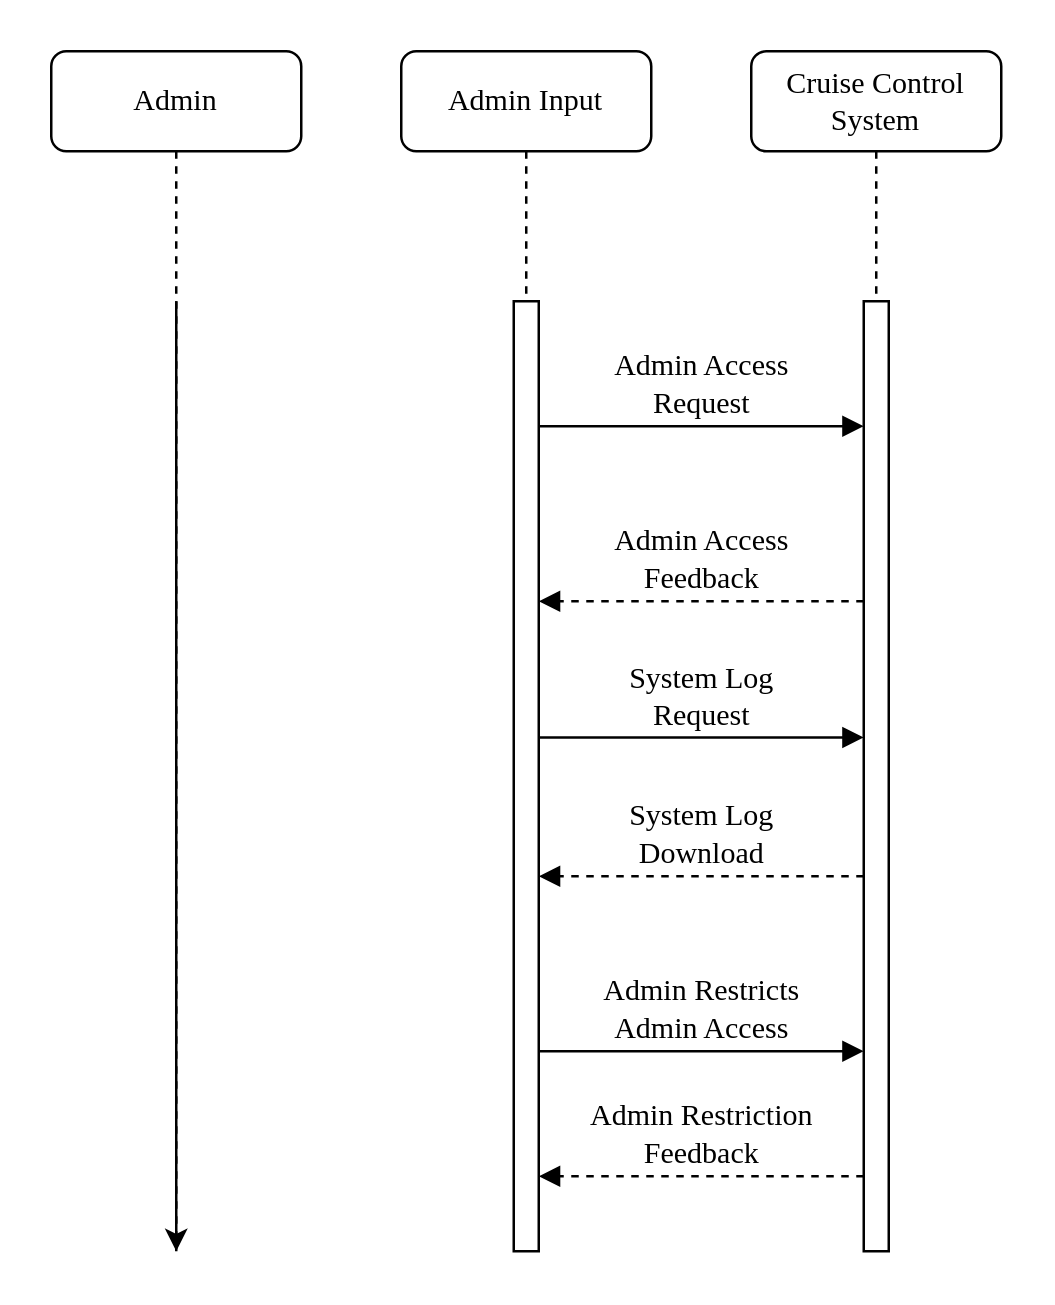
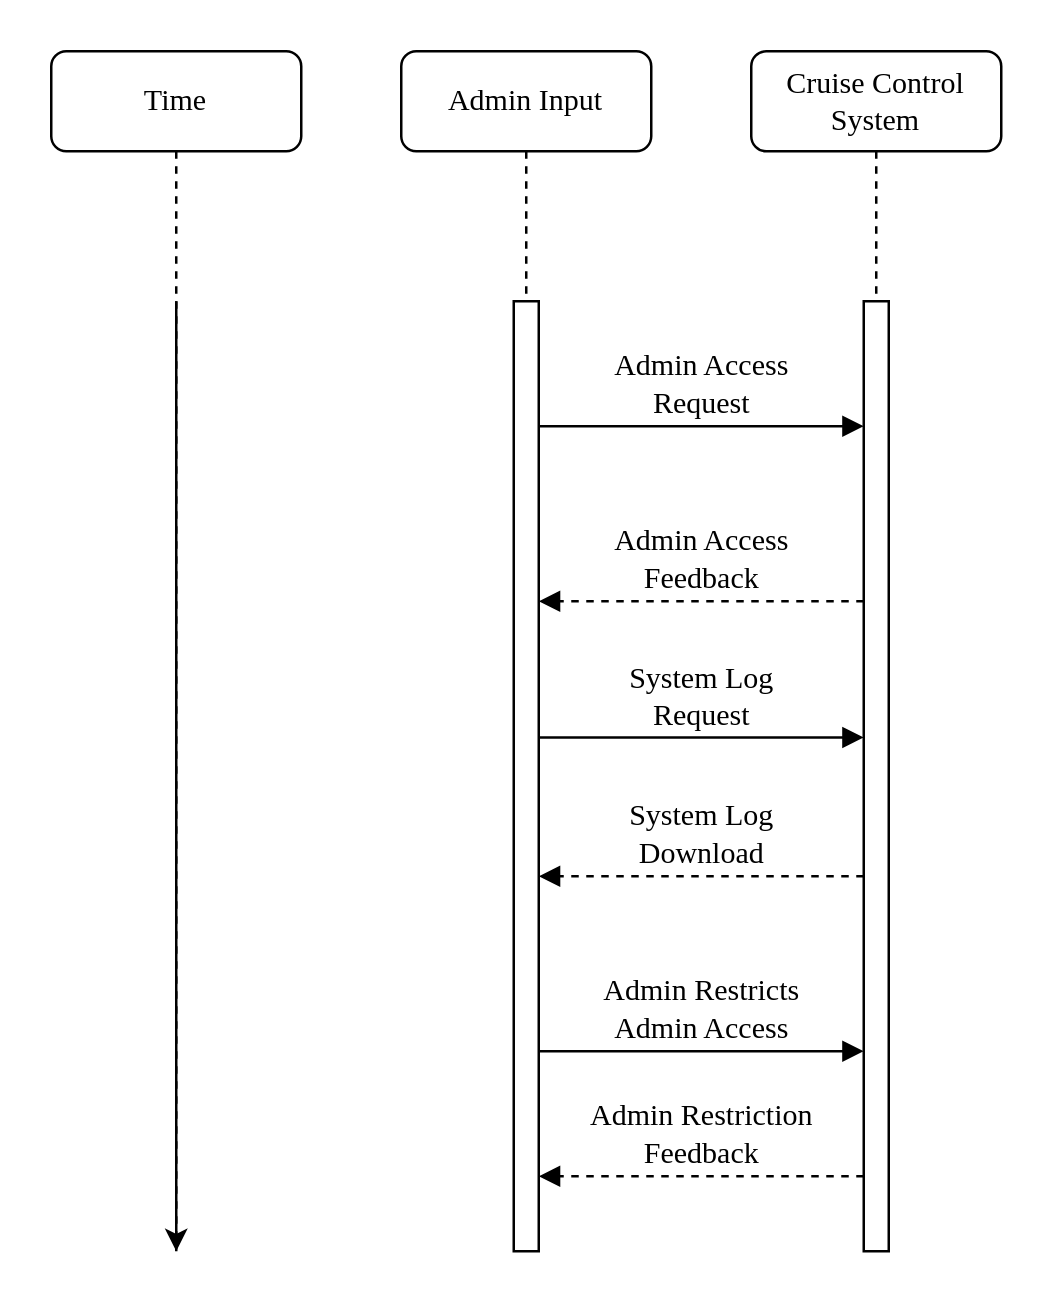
(176, 101) -> (176, 101)
